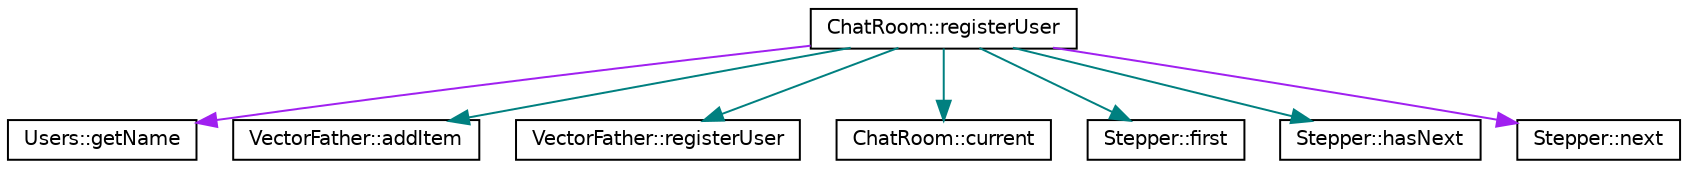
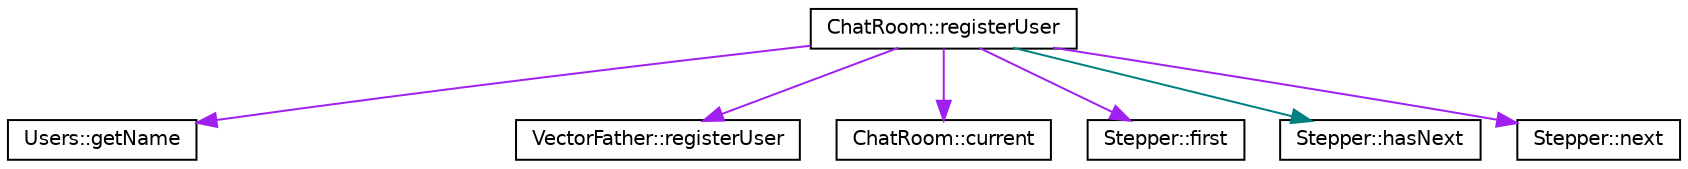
(944, 74) -> (944, 74)
(1046, 80) -> (1046, 80)
(810, 81) -> (810, 81)
(356, 140) -> none
